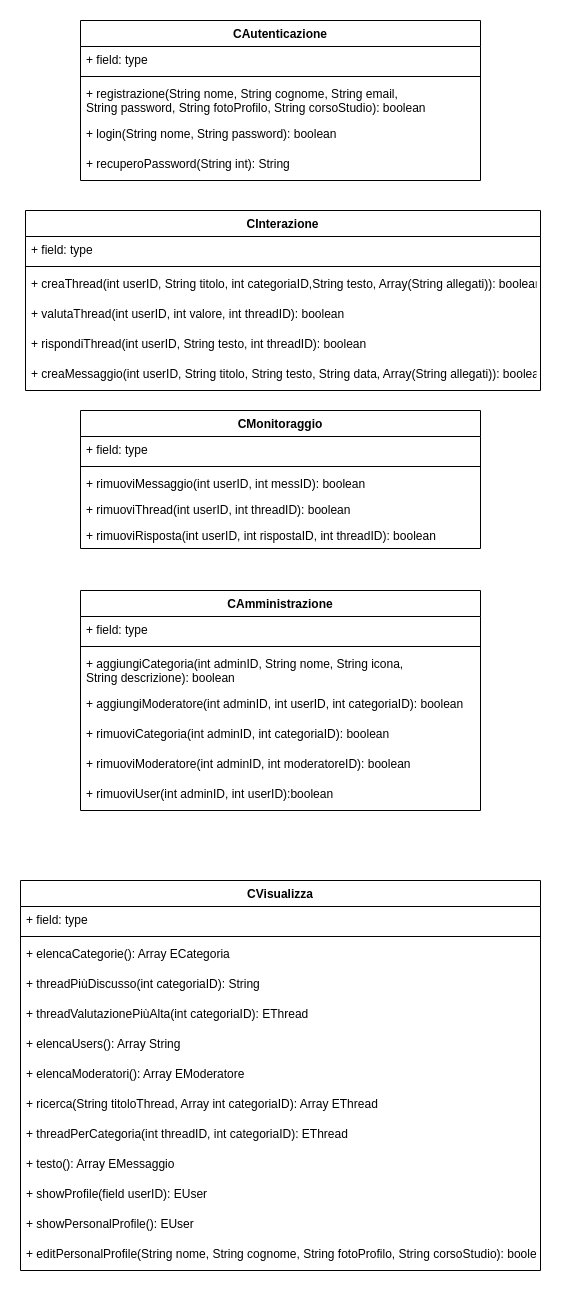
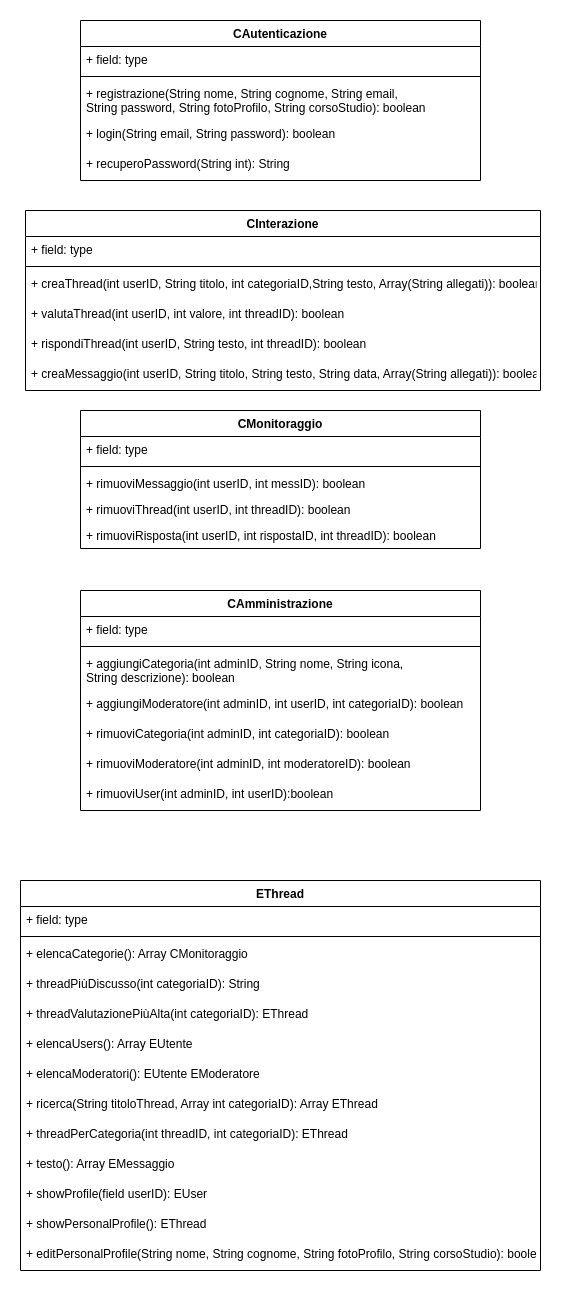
(222, 134) -> (222, 134)
(280, 894) -> (280, 894)
(139, 954) -> (148, 954)
(114, 1044) -> (119, 1044)
(148, 1074) -> (154, 1074)
(117, 1224) -> (124, 1224)
